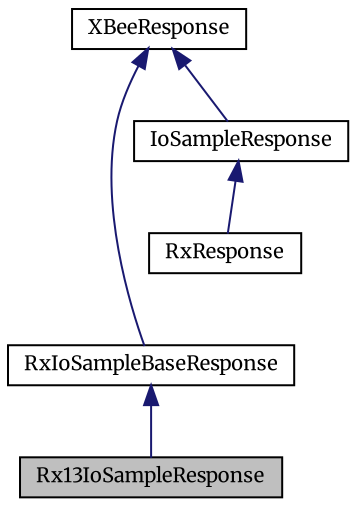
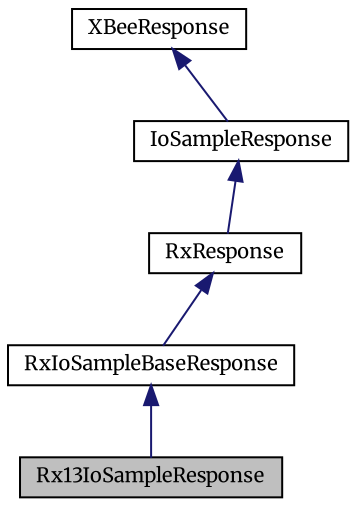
(113, 206) -> (182, 318)
